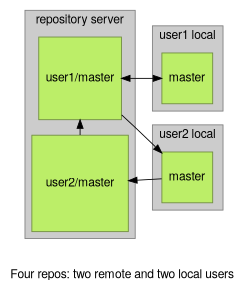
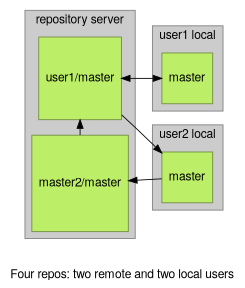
(80, 183) -> (80, 183)
